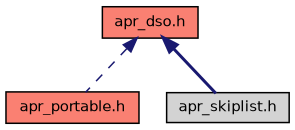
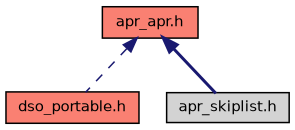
(150, 22) -> (150, 22)
(72, 108) -> (72, 108)
